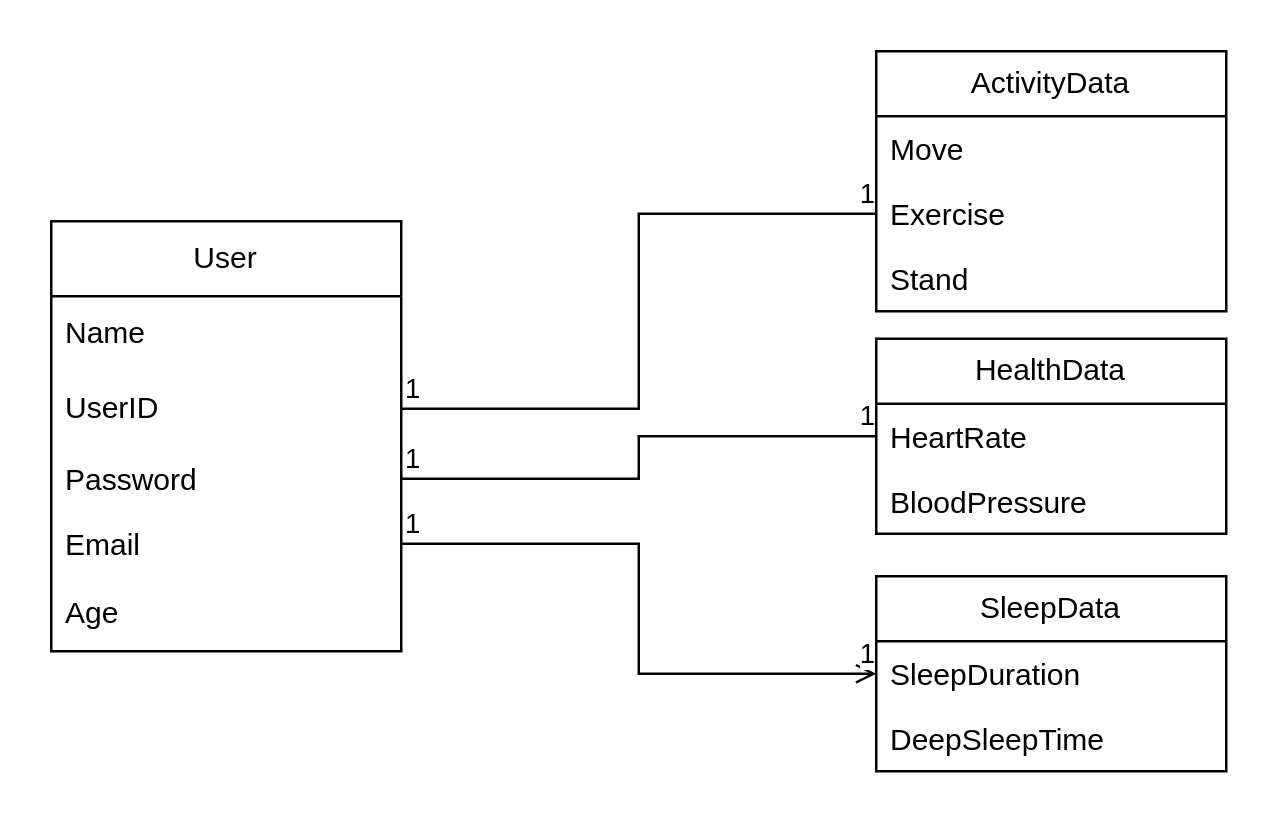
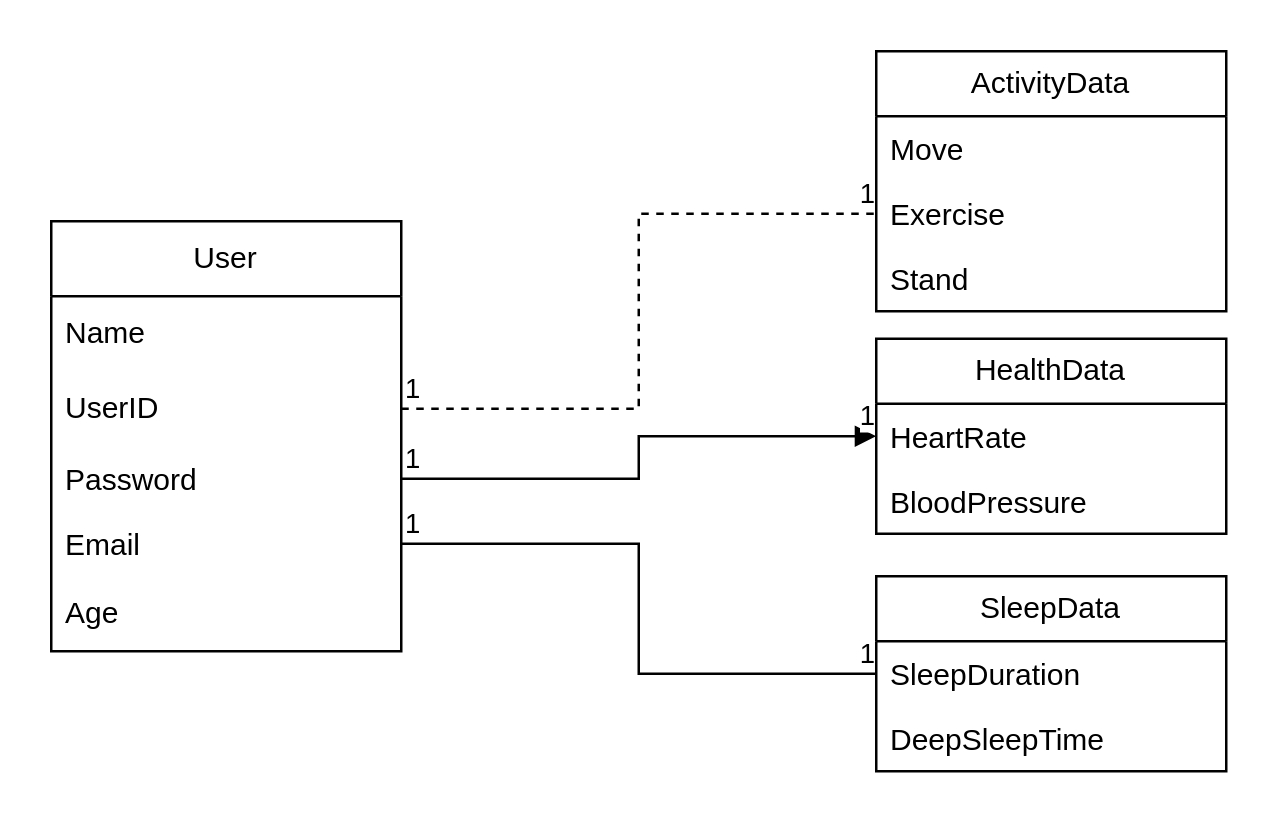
(639, 309) -> (639, 309)
(863, 436) -> (854, 436)
(867, 674) -> (868, 674)
